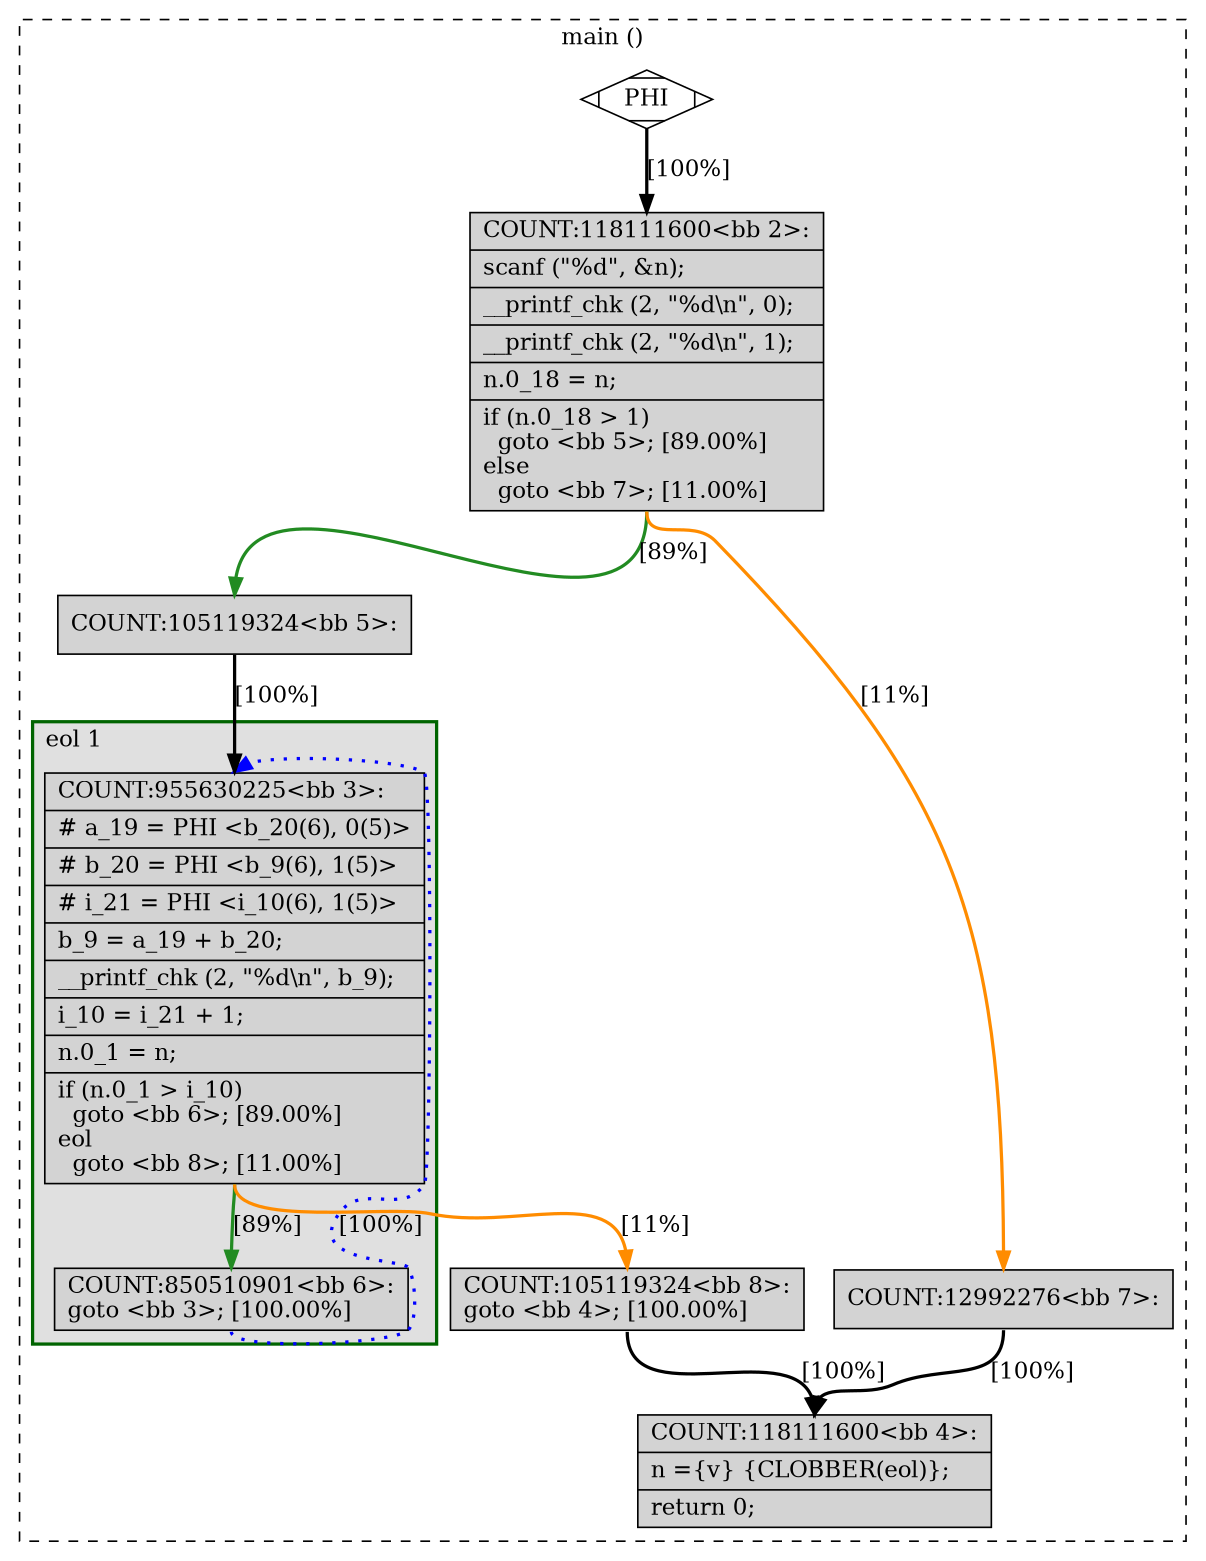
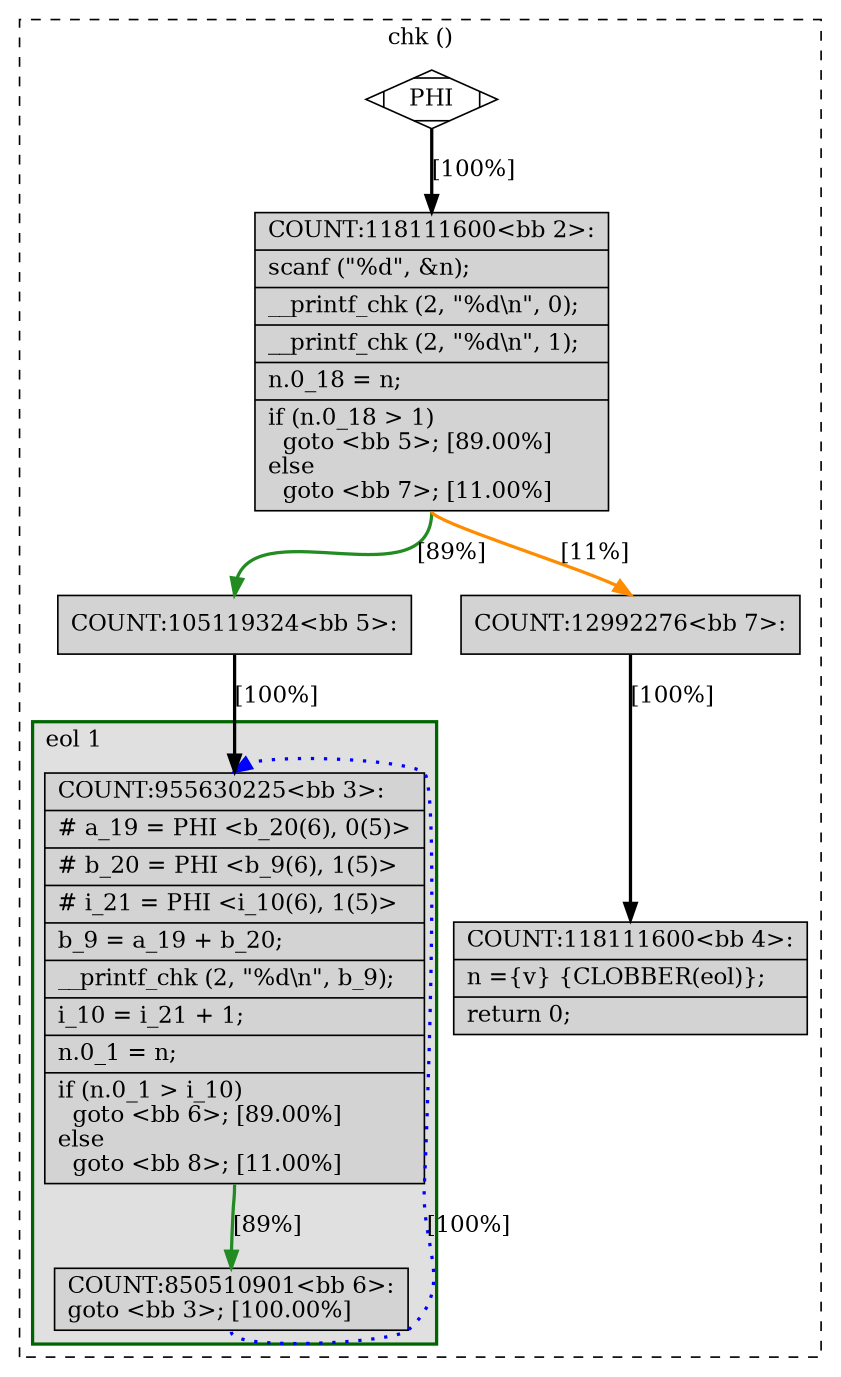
(603, 38) -> (420, 38)
(76, 1140) -> (81, 1140)
(627, 1299) -> none
